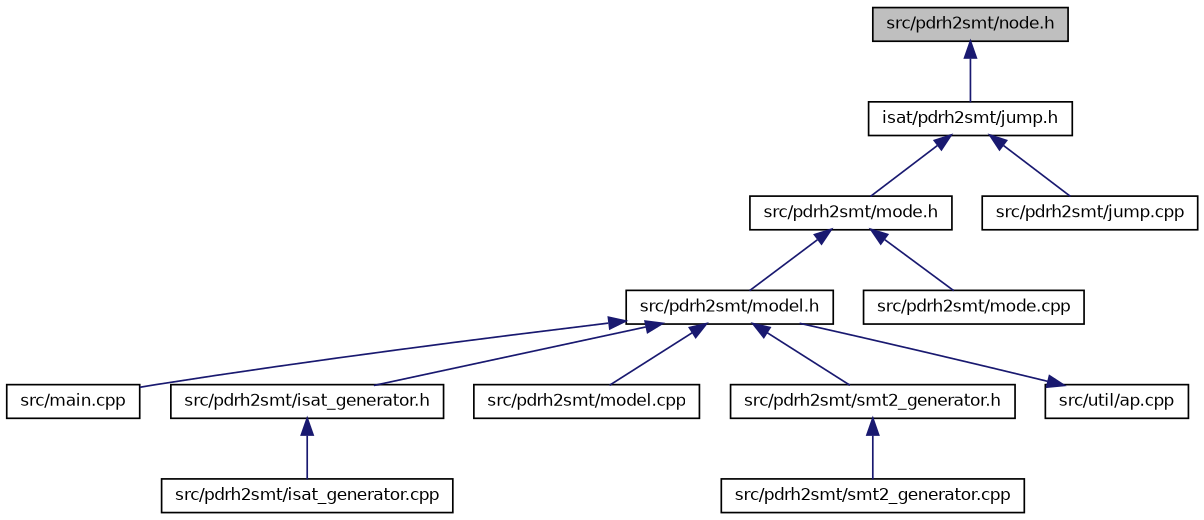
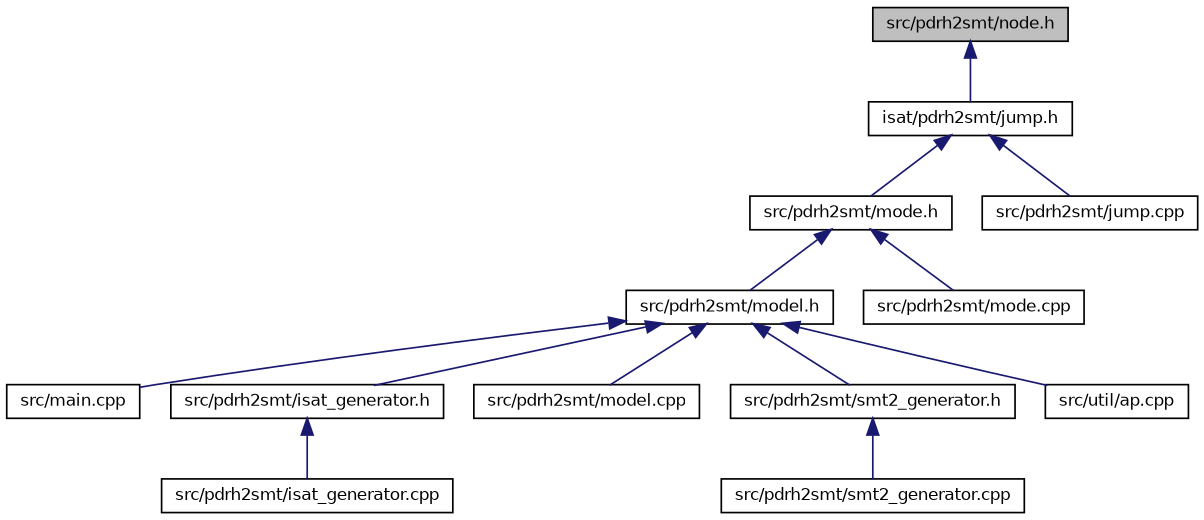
(924, 352) -> (923, 357)
